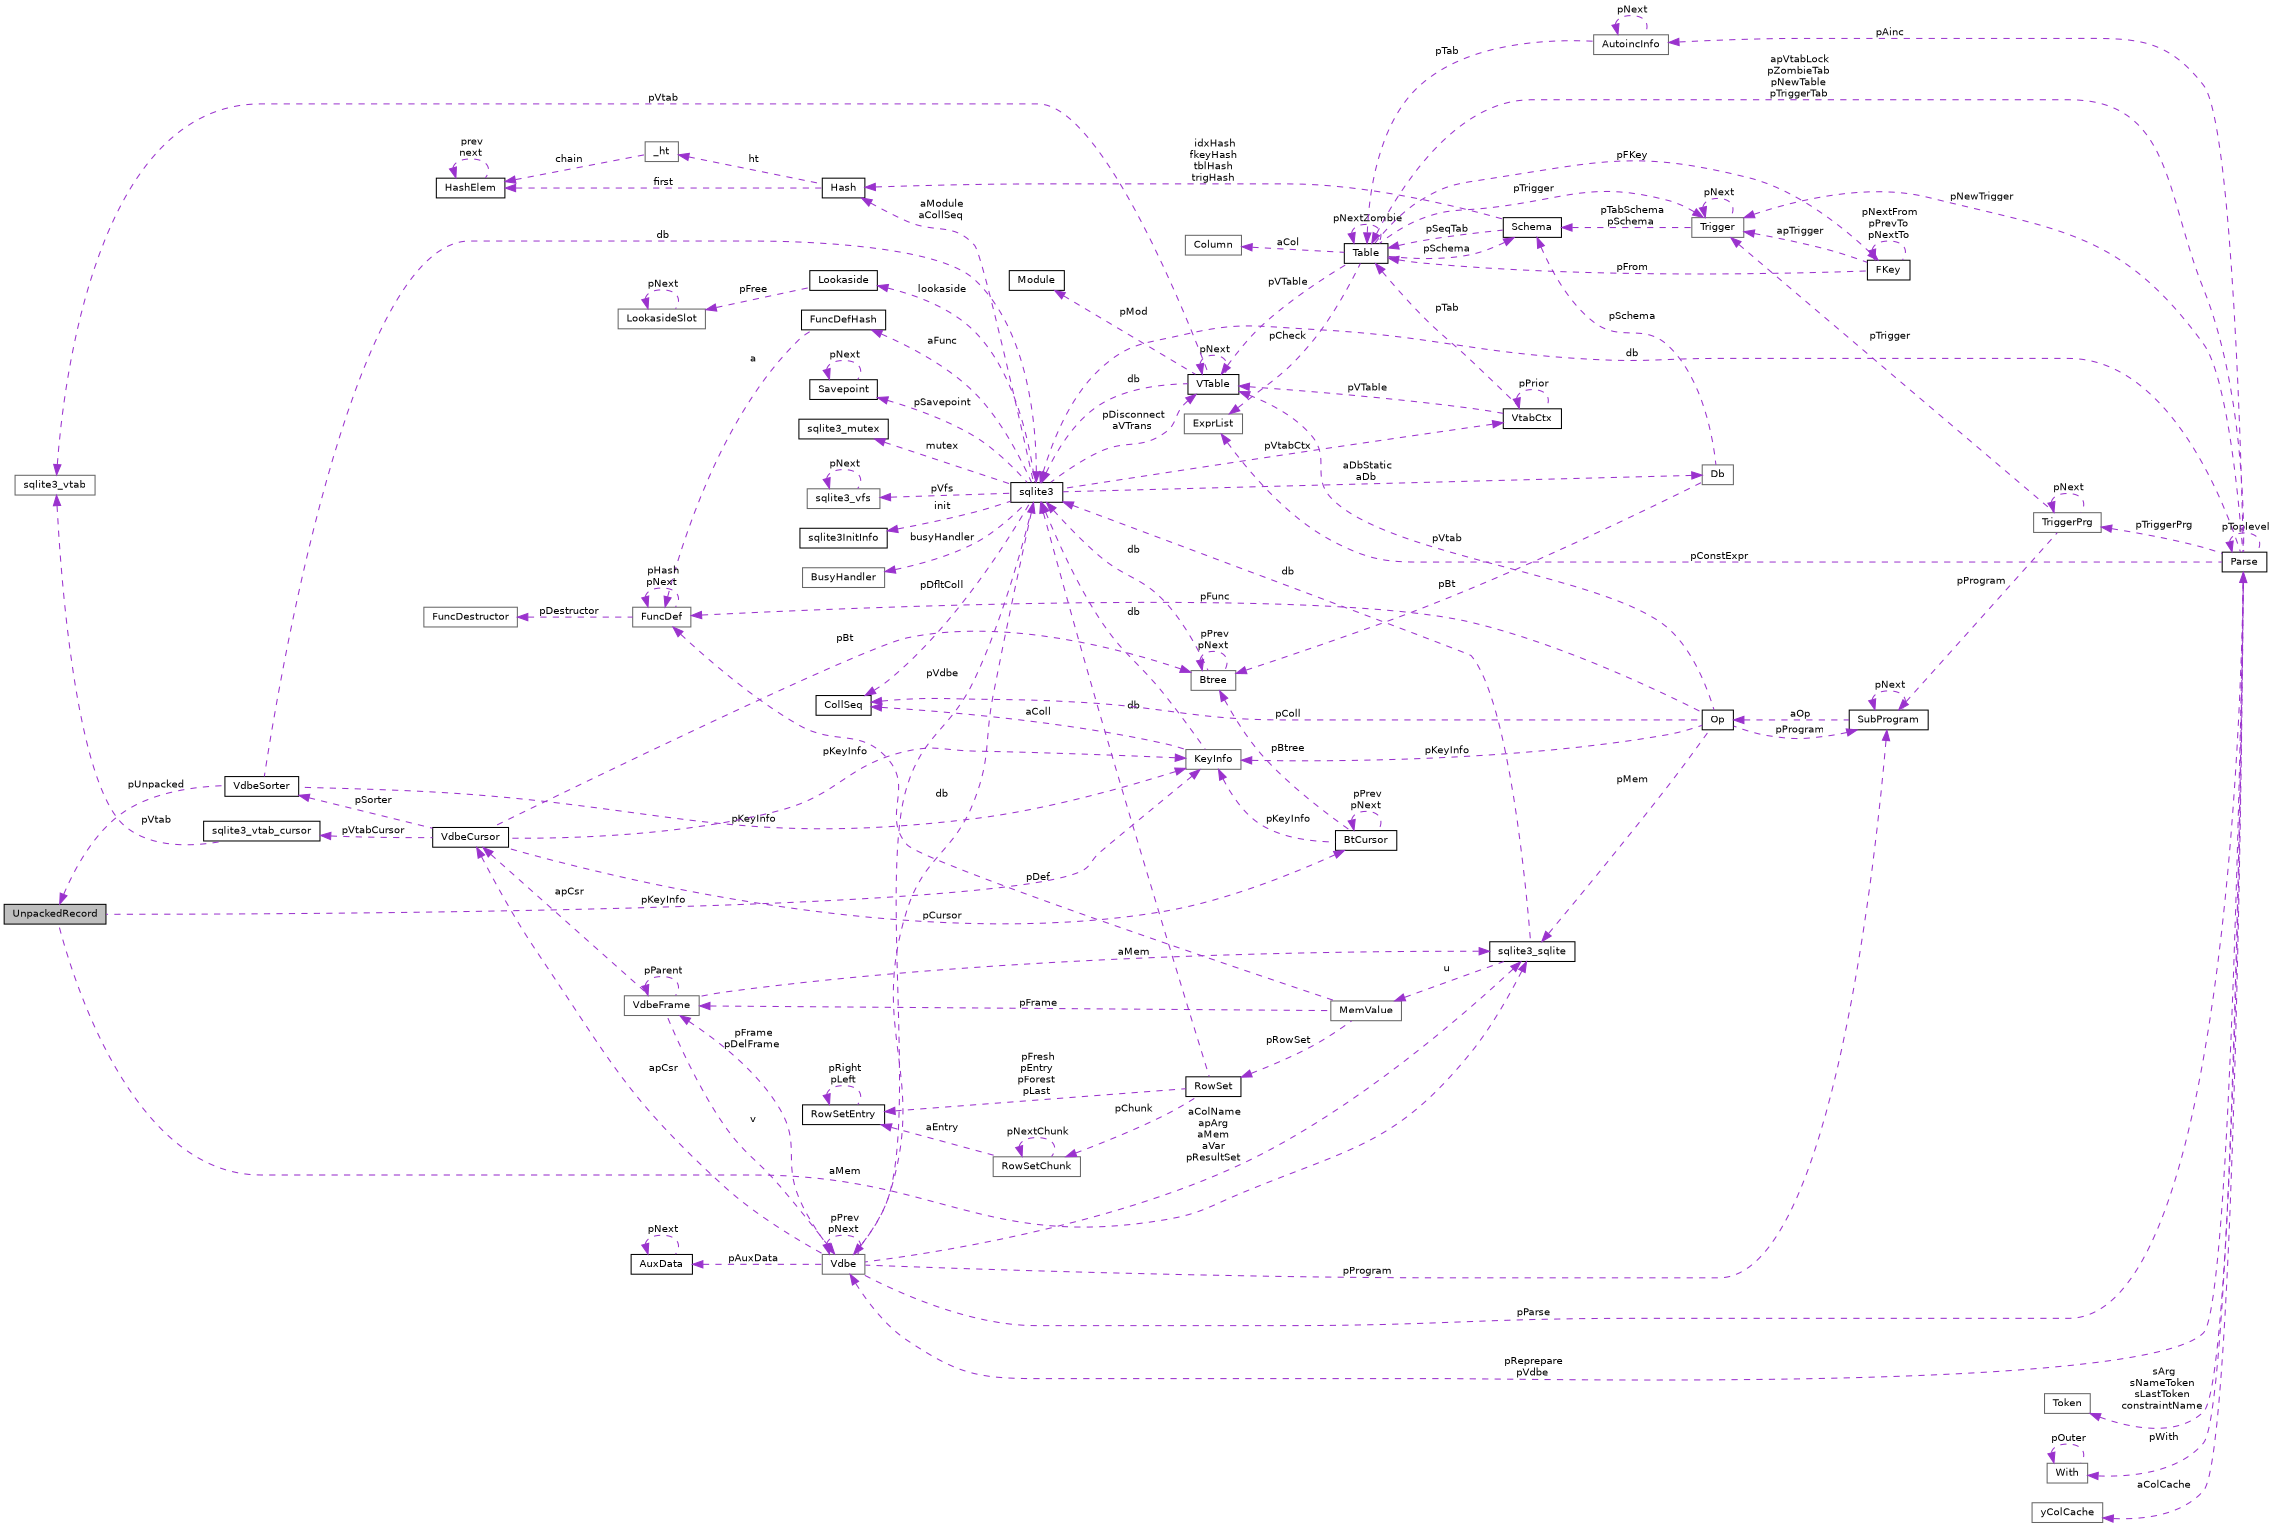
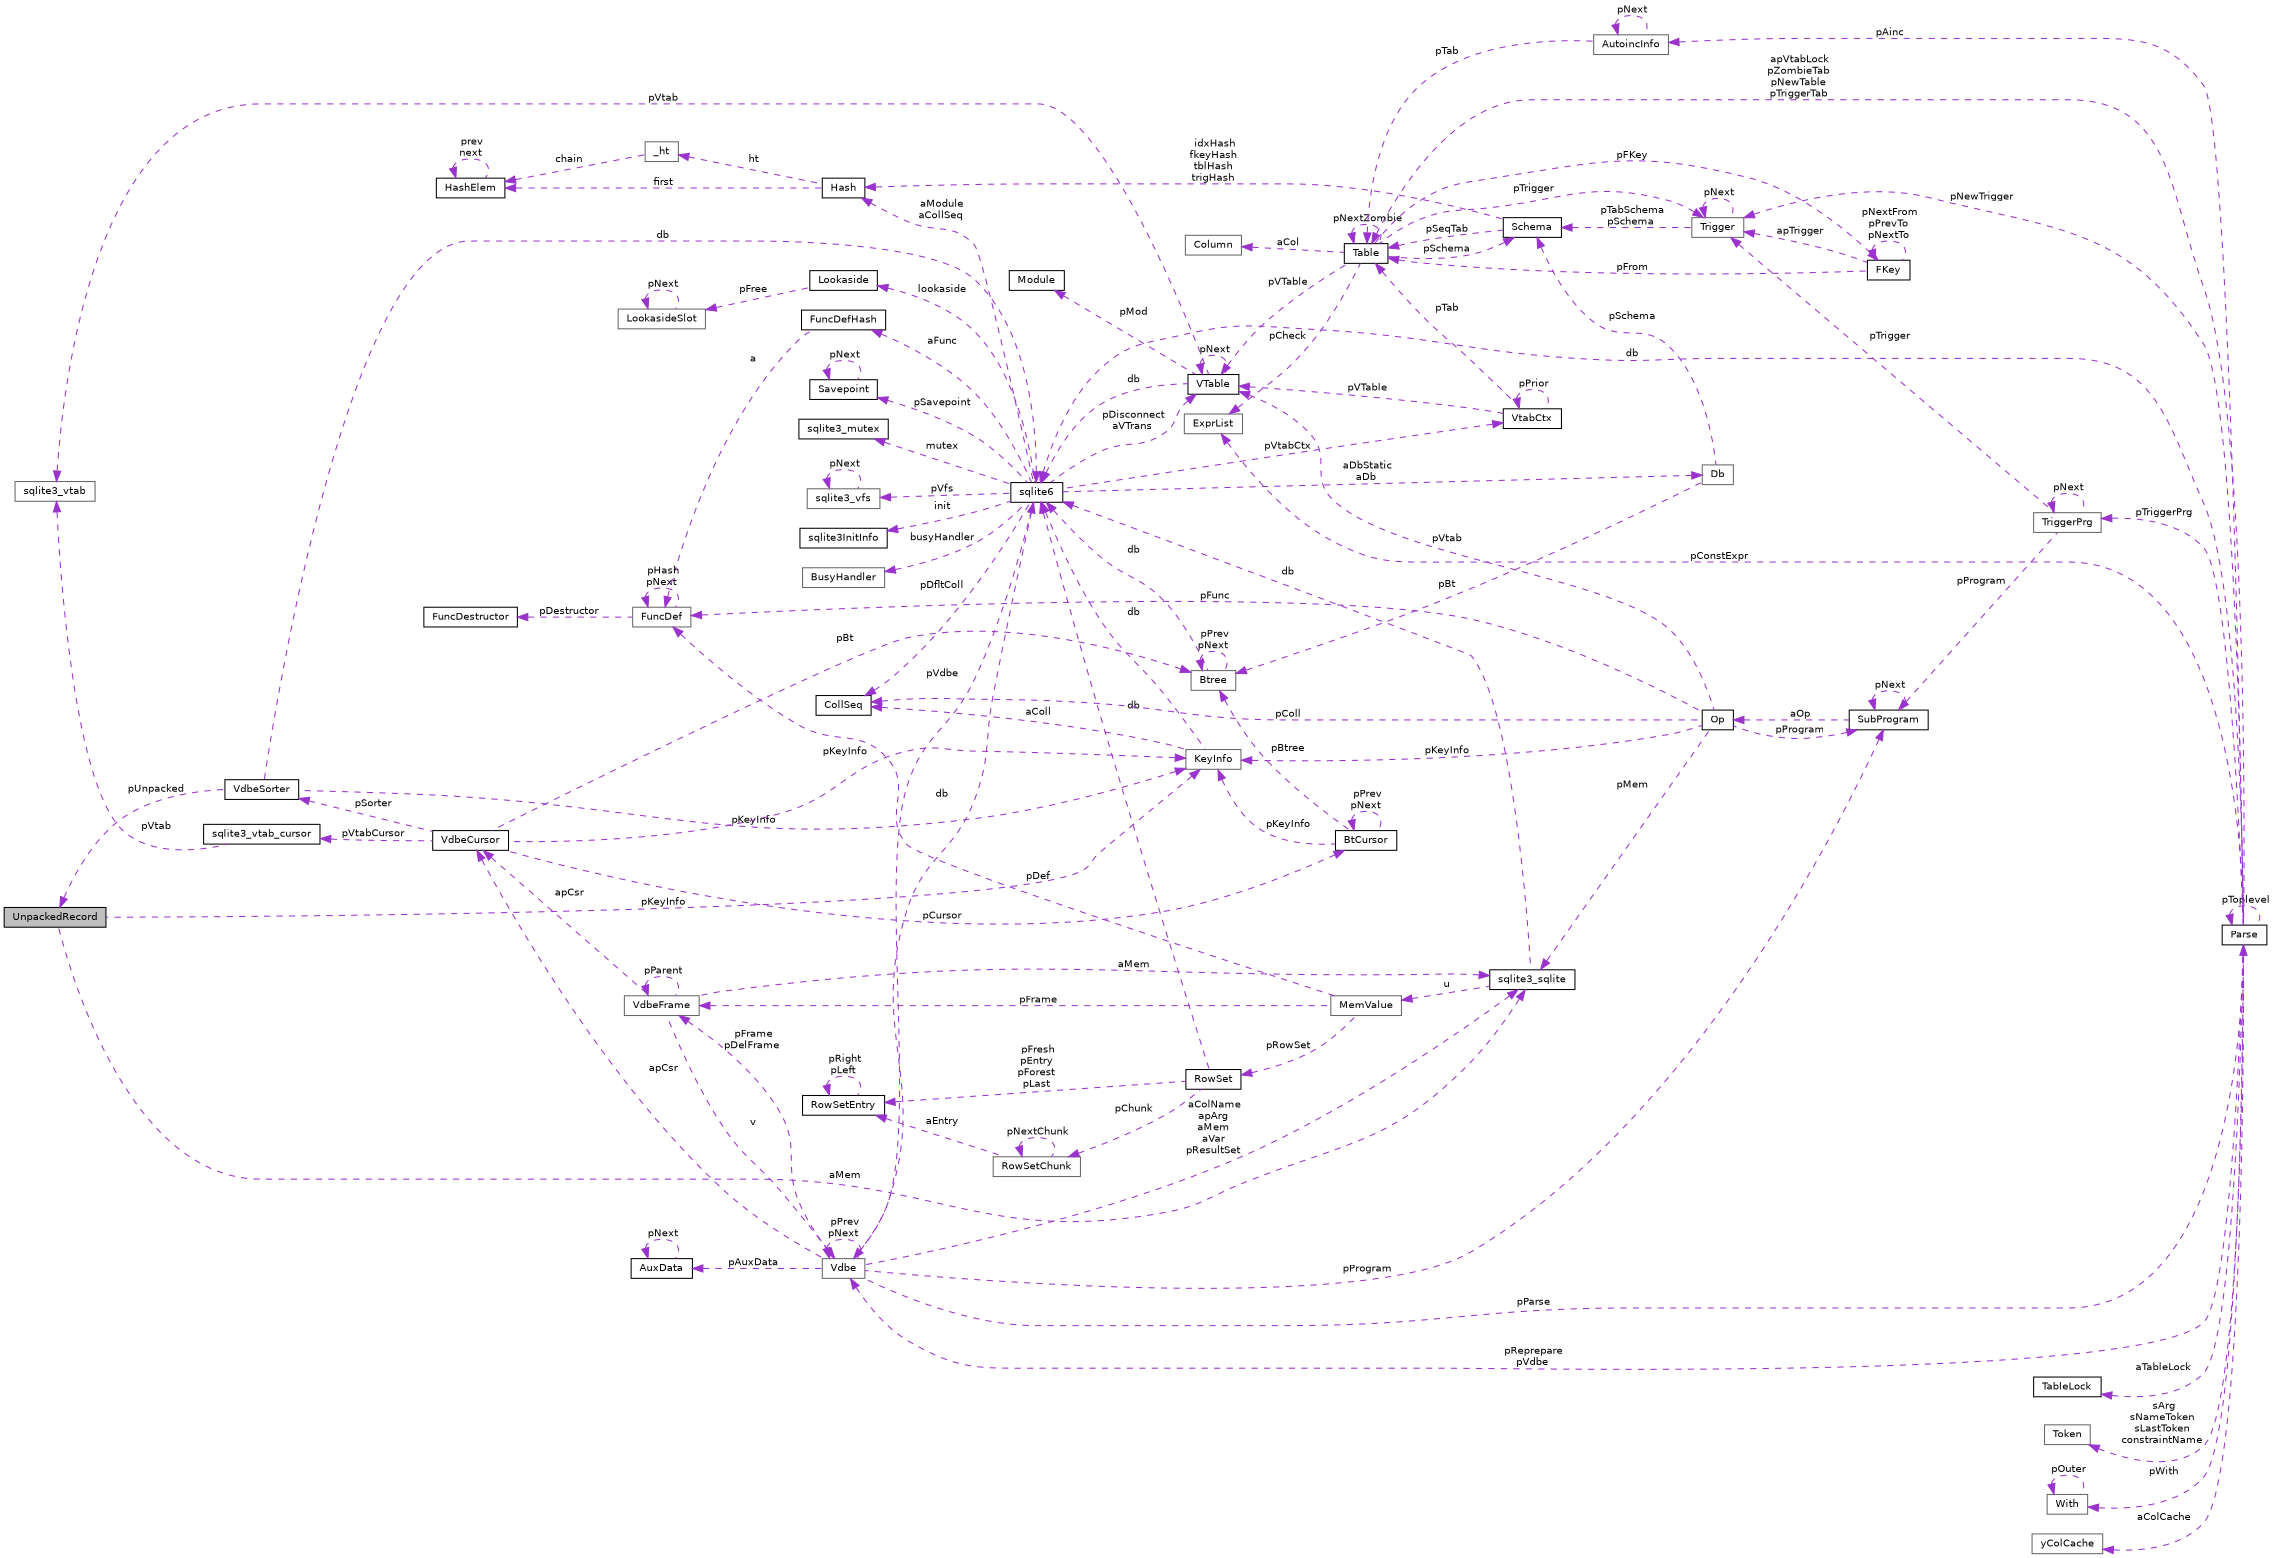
(1037, 492) -> (1037, 492)
(471, 617) -> (471, 617)
none -> (2067, 1387)
